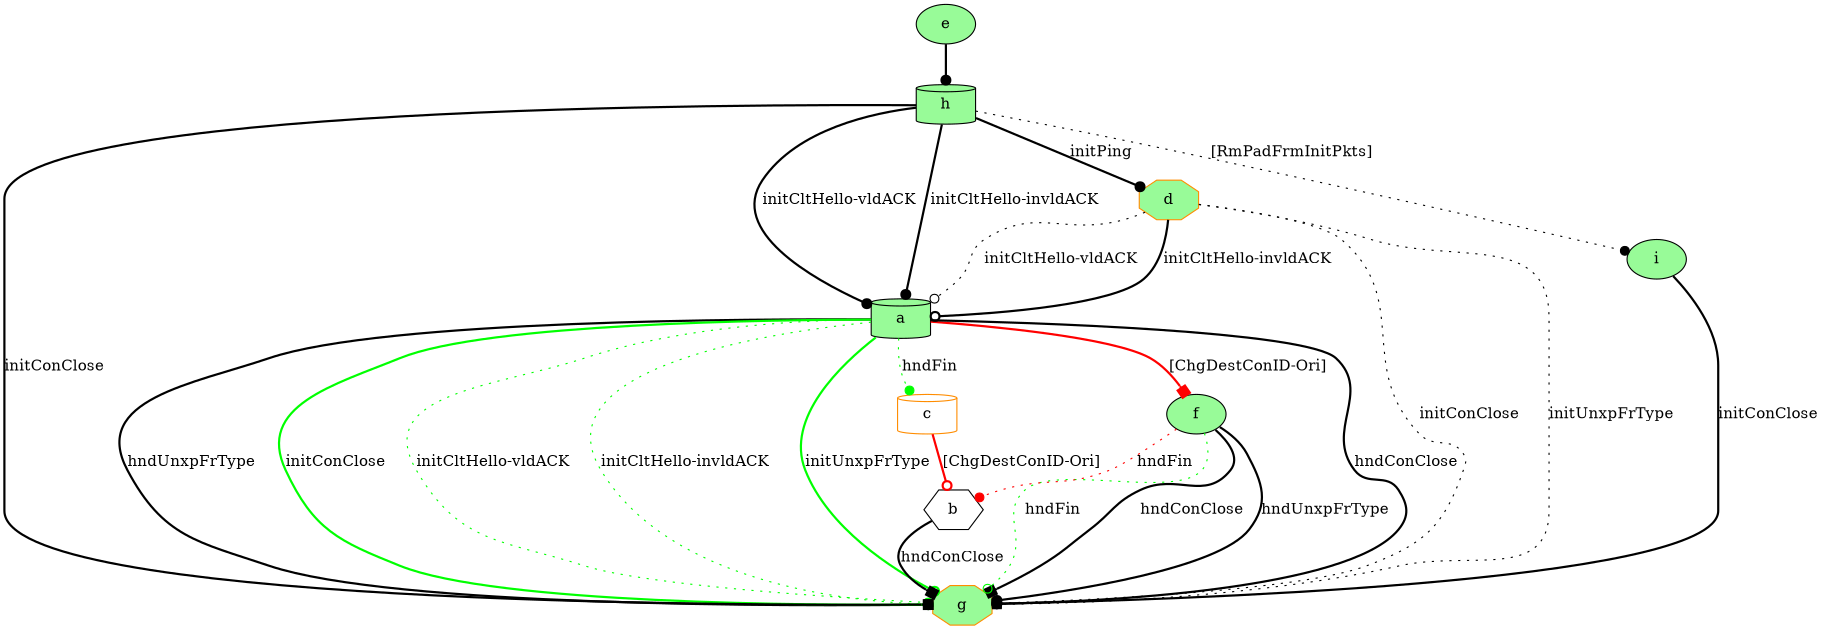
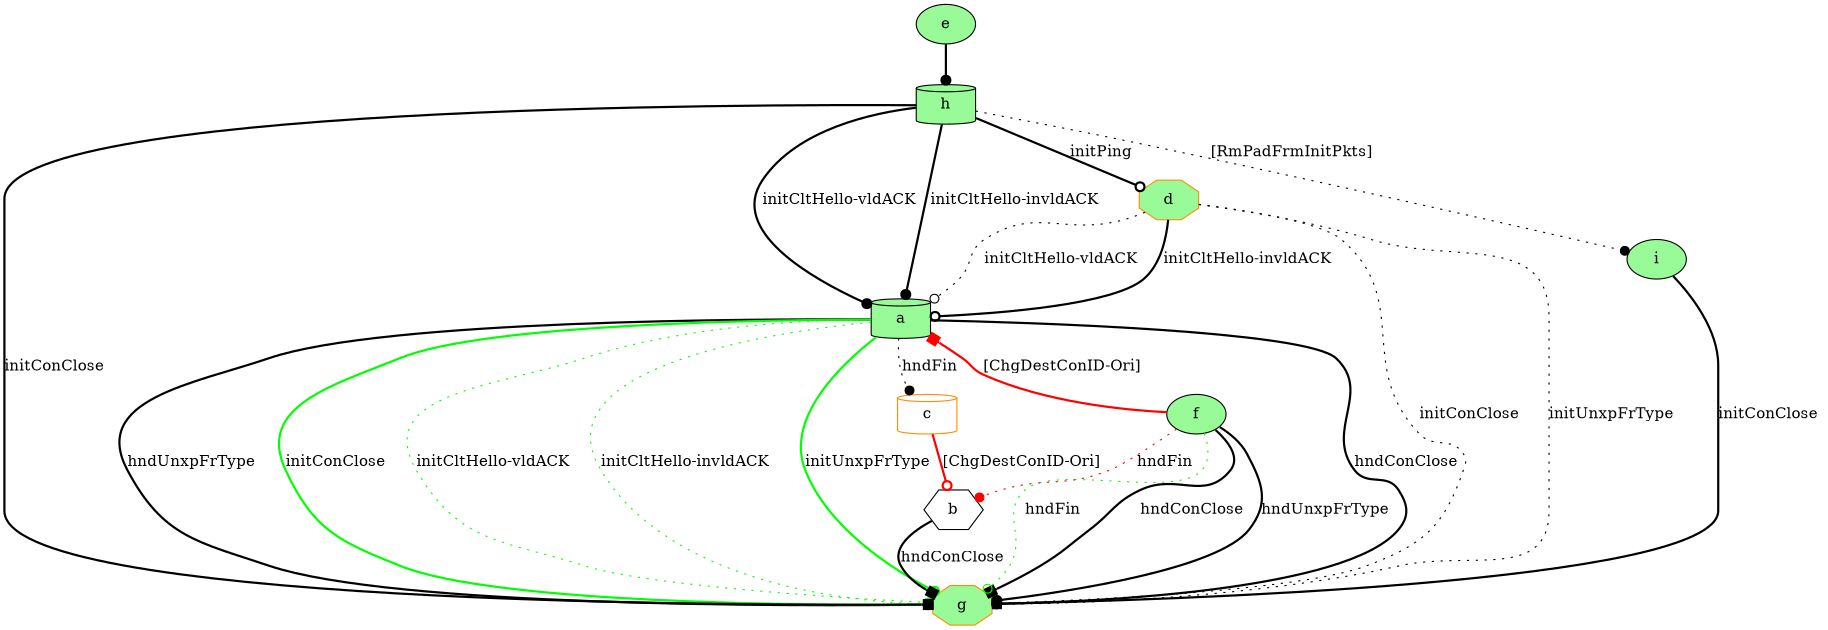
(1056, 152) -> (1056, 152)
(1062, 336) -> (1047, 396)
(899, 363) -> (899, 363)
